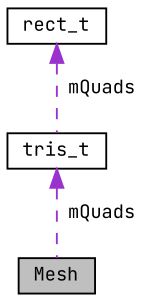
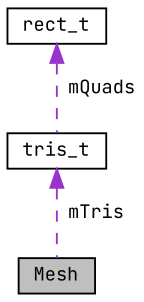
(97, 213) -> (91, 213)
